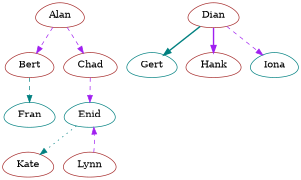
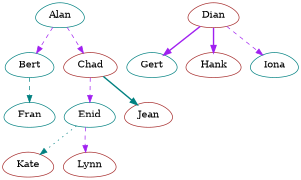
(60, 15) -> (60, 15)
(185, 39) -> (185, 39)
(30, 65) -> (30, 65)
none -> (149, 115)
(94, 143) -> (85, 136)
